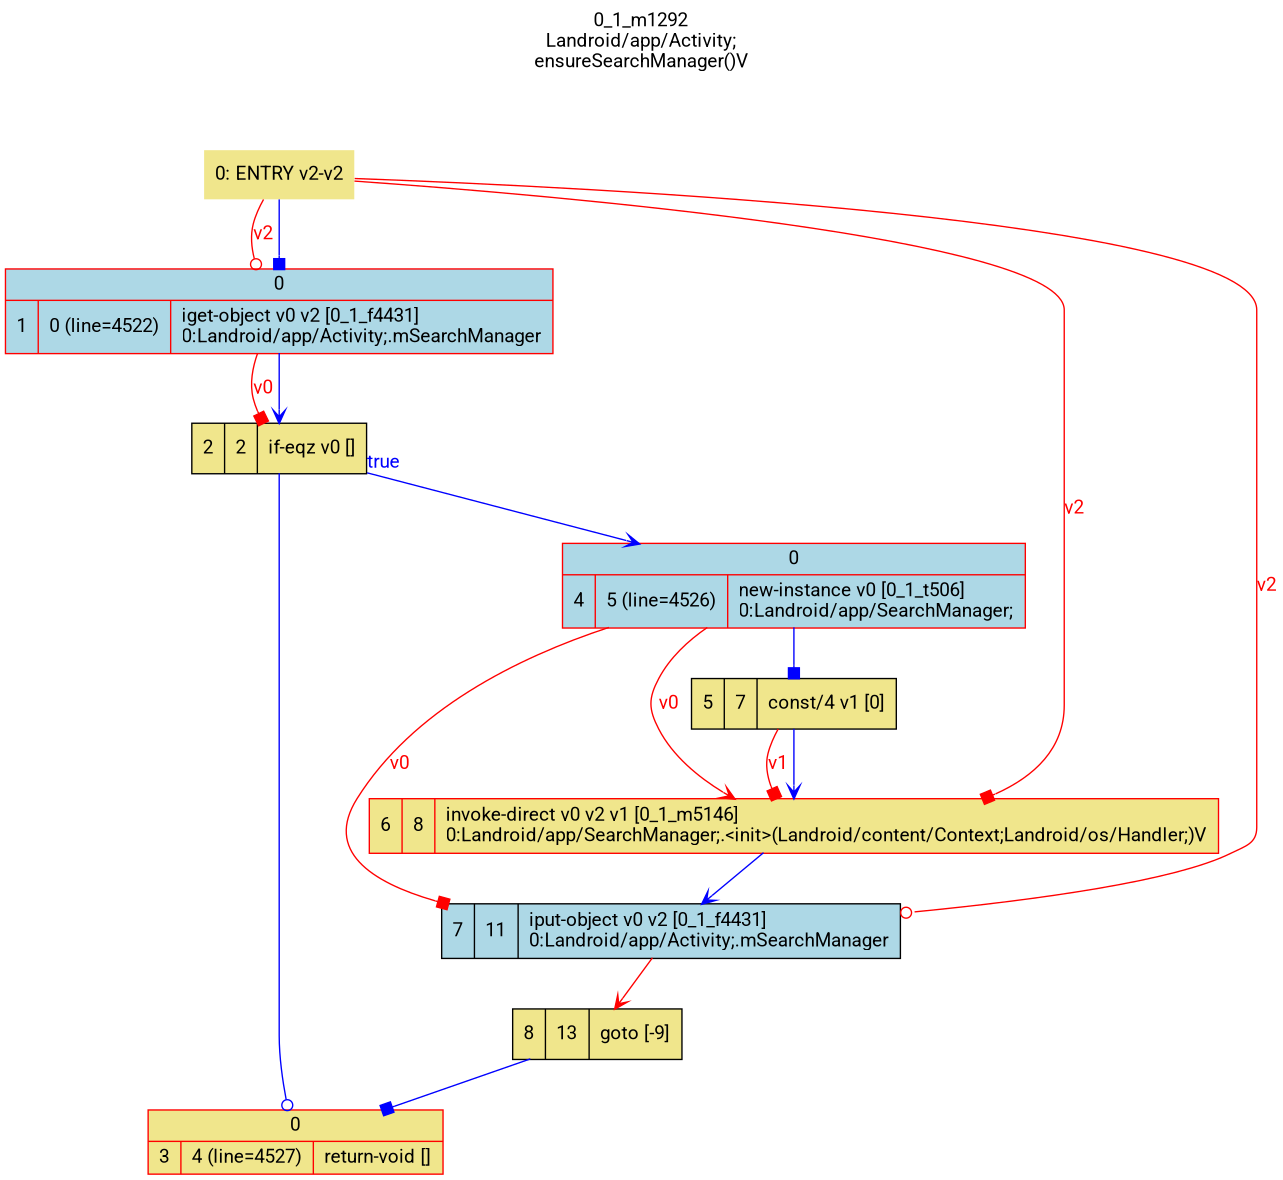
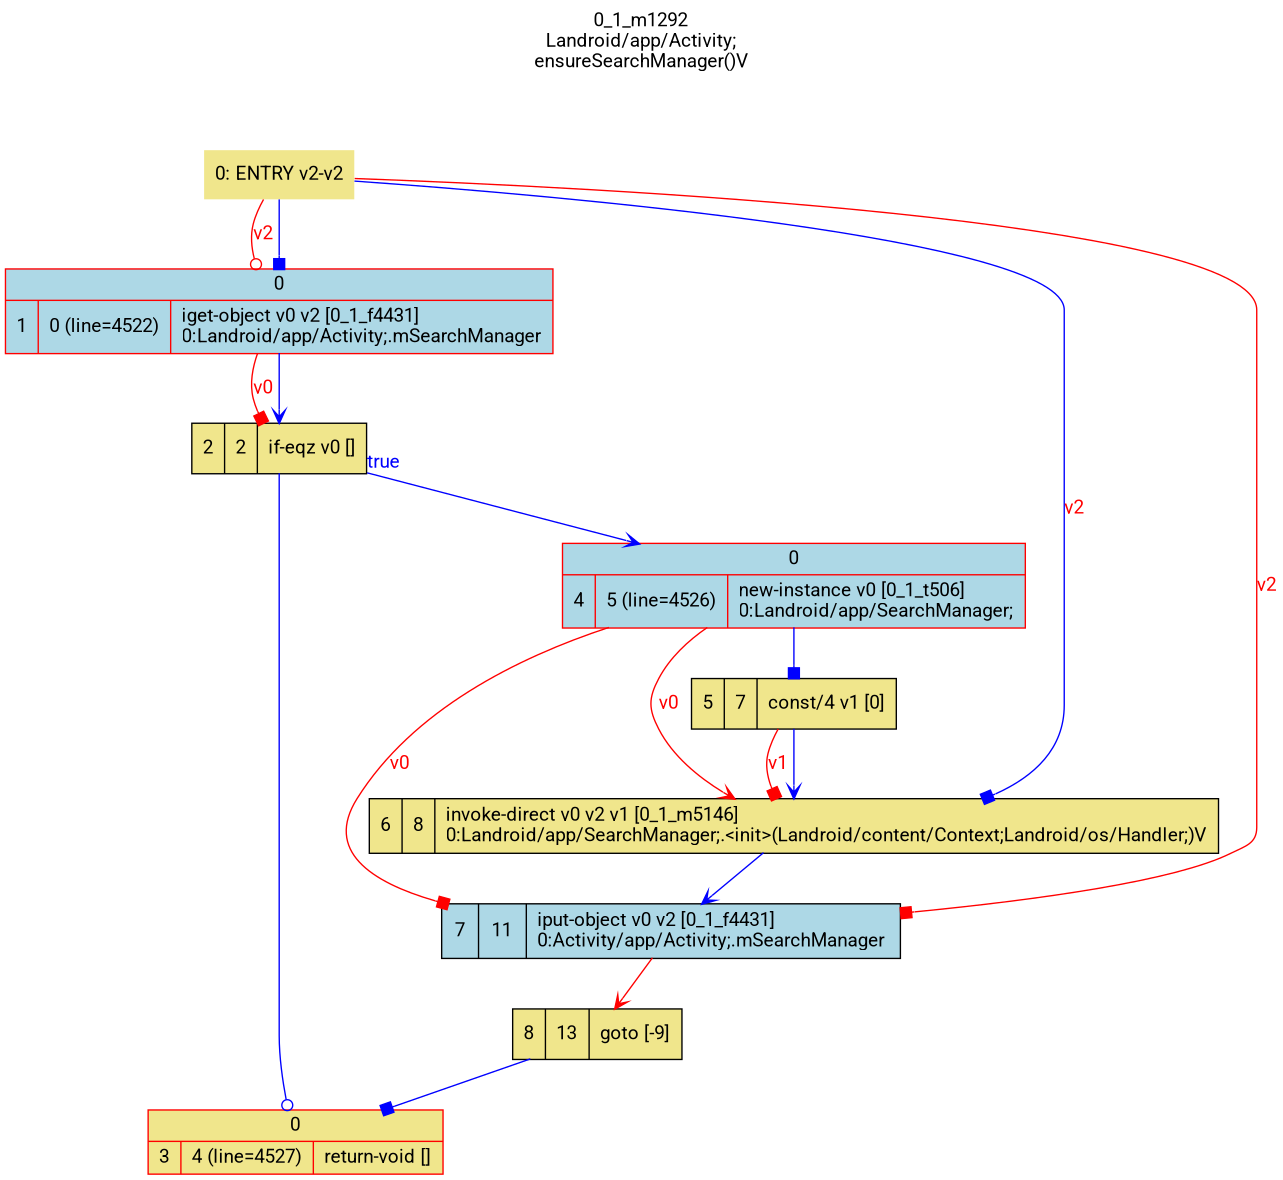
(972, 259) -> (972, 259)
(1242, 294) -> (1242, 294)
(794, 826) -> (794, 826)
(709, 941) -> (711, 941)
